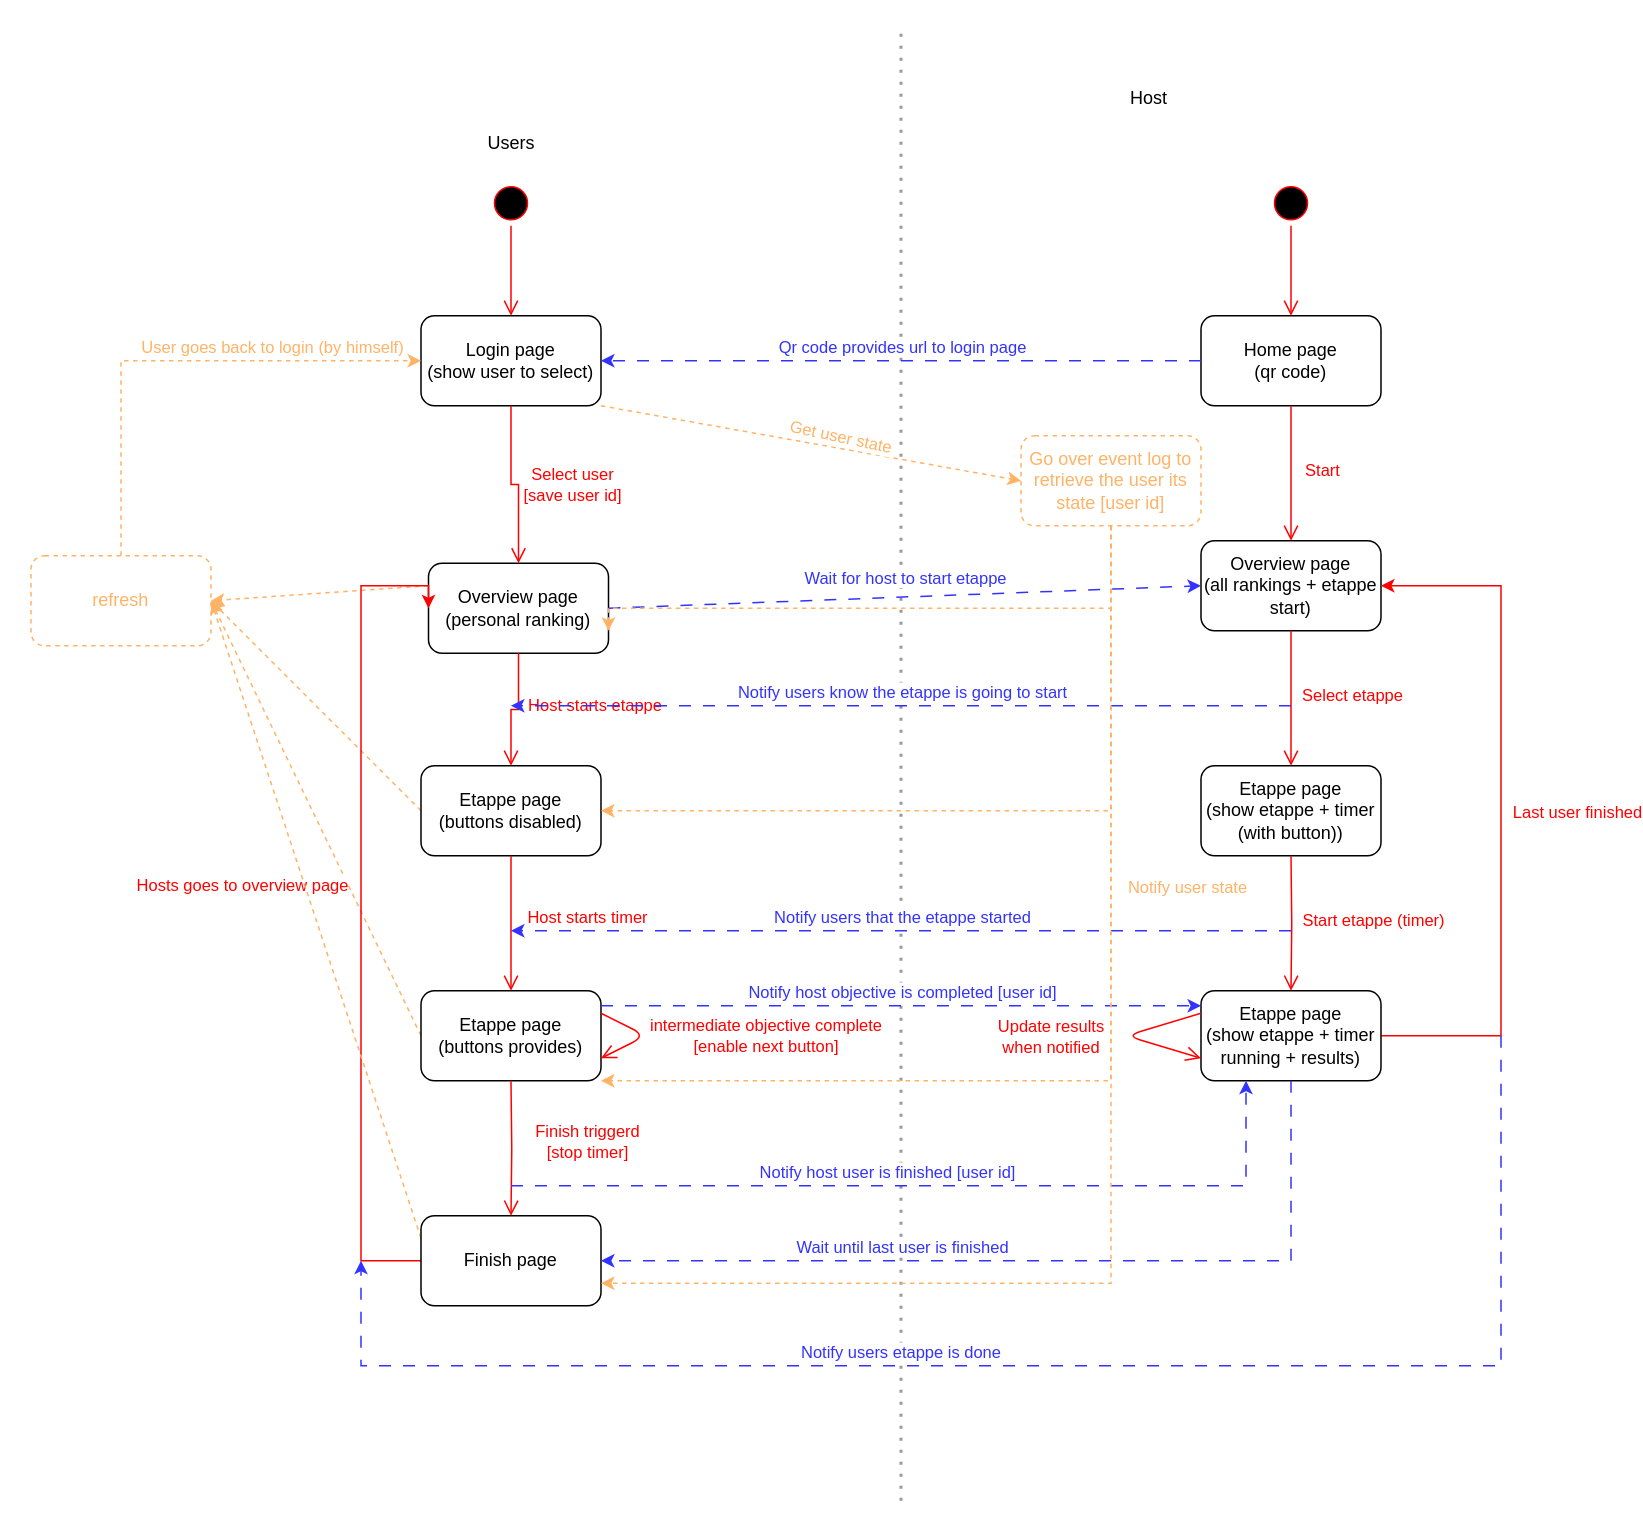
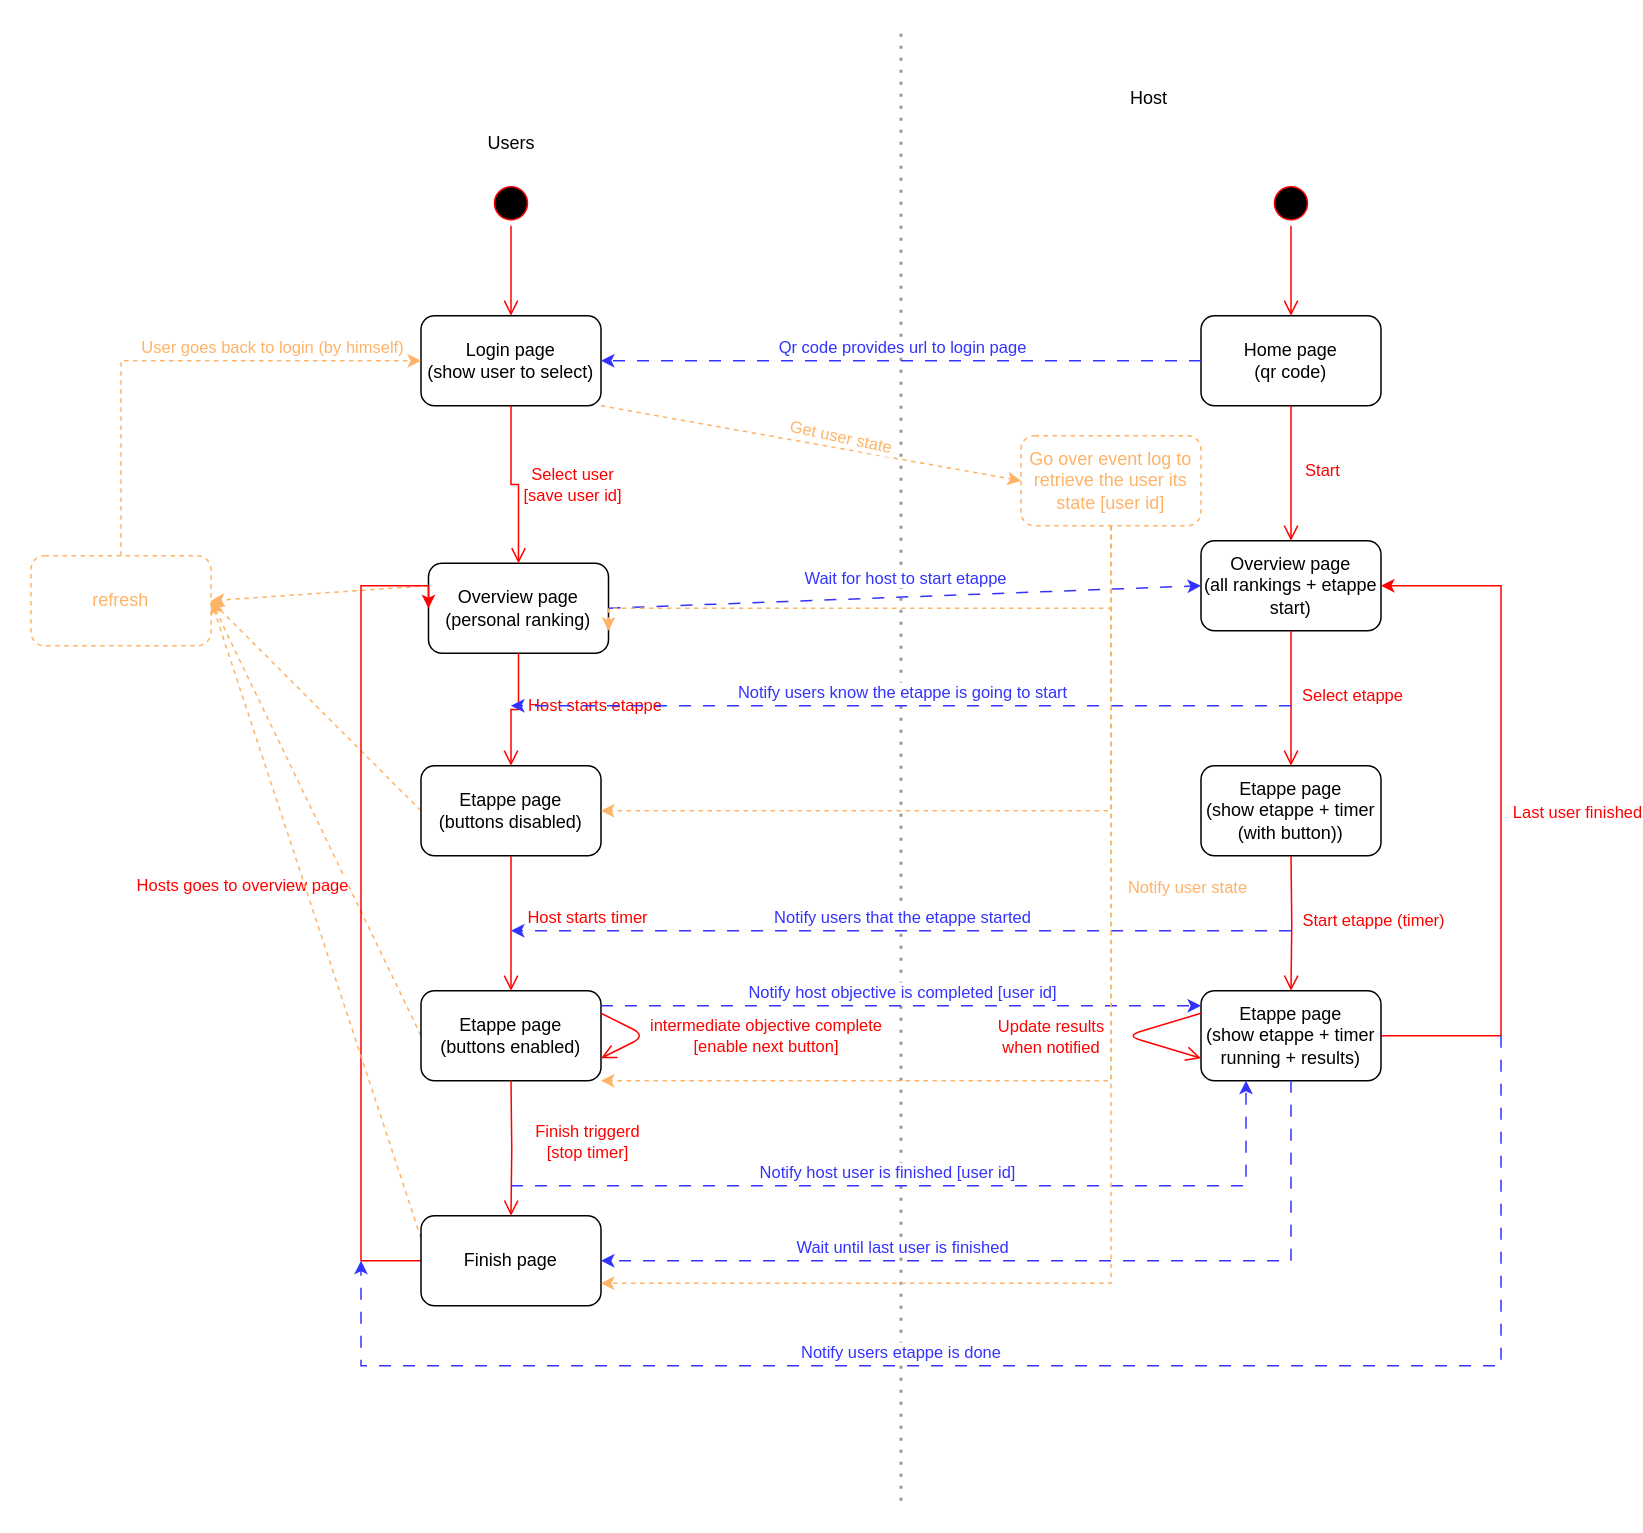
(511, 1036) -> (511, 1036)
